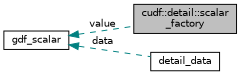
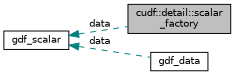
(101, 24) -> (98, 24)
(185, 62) -> (179, 62)
